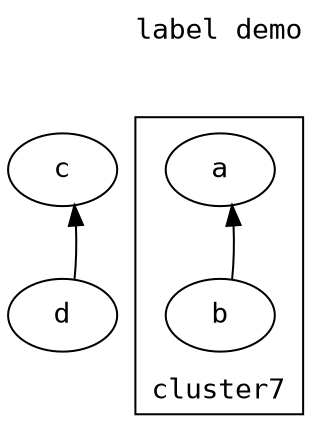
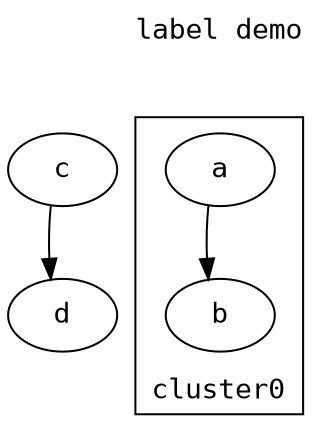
(76, 252) -> (49, 232)
(234, 252) -> (207, 232)
(219, 391) -> (219, 391)
